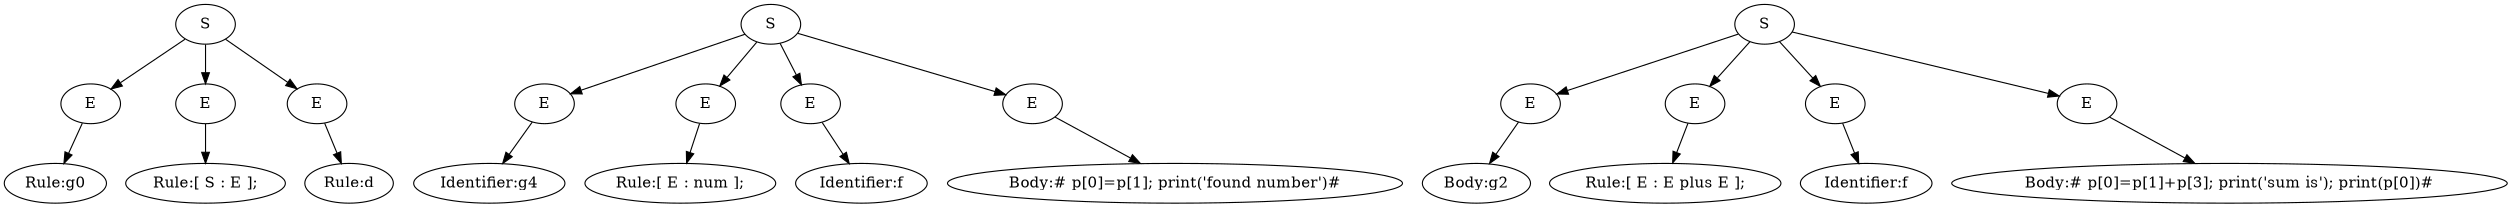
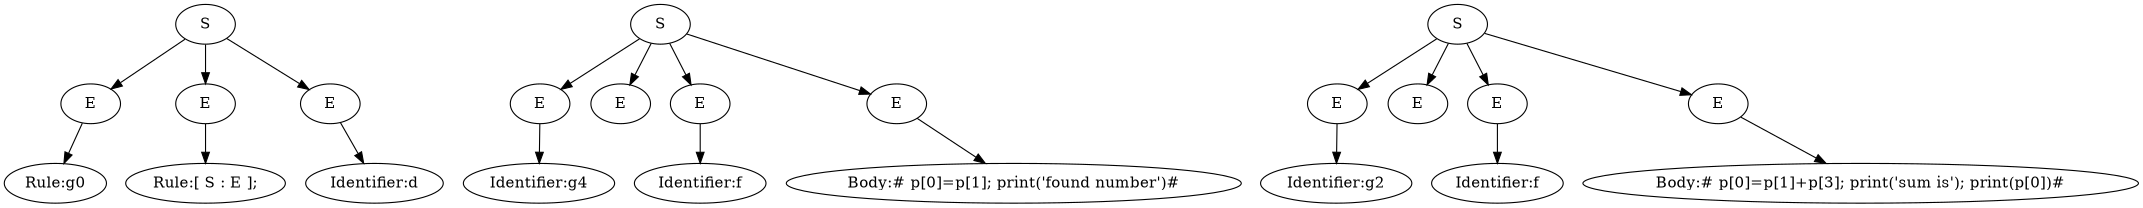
(349, 183) -> (374, 183)
(680, 183) -> none
(1476, 183) -> (1336, 183)
(1665, 183) -> none
